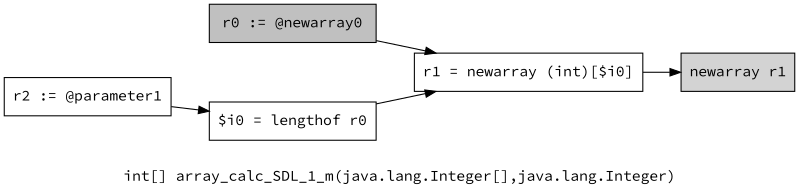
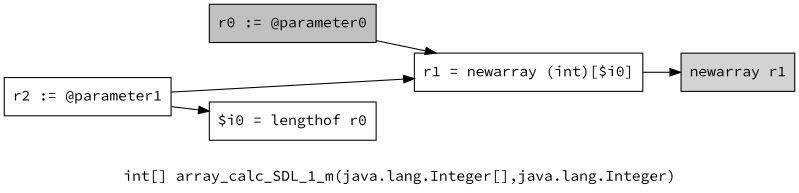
(293, 23) -> (293, 23)
(401, 99) -> (287, 86)
